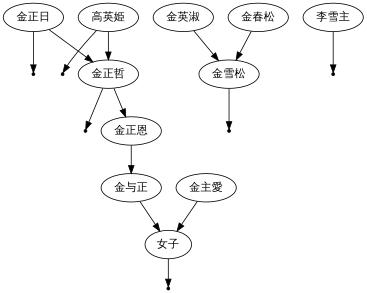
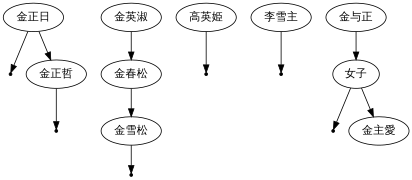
(108, 42) -> none
(204, 43) -> (131, 42)
(131, 131) -> none
(190, 213) -> (366, 99)
